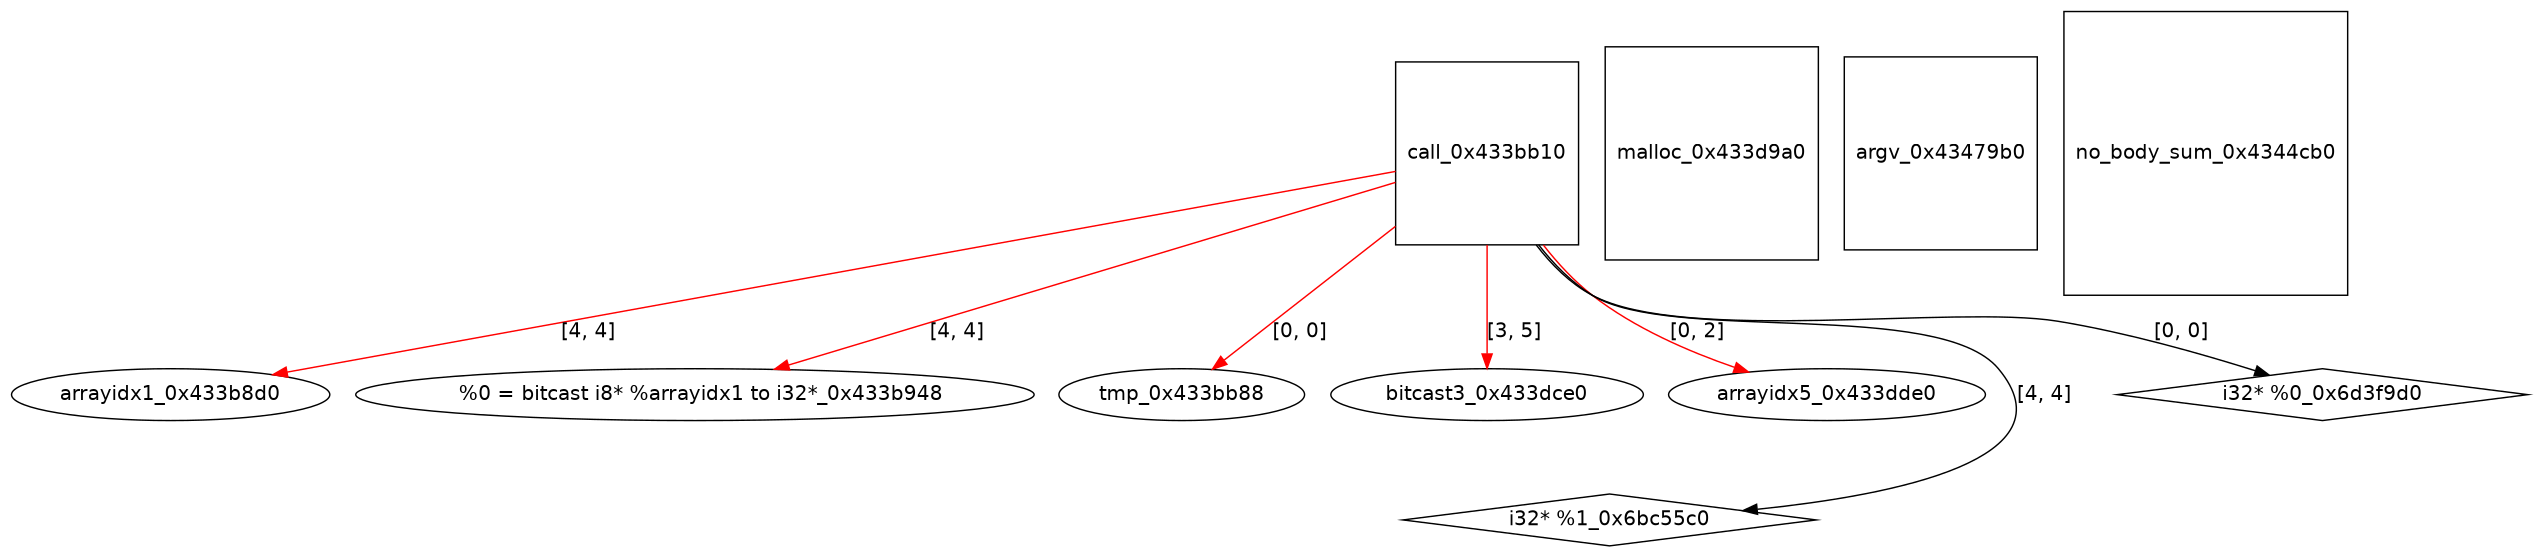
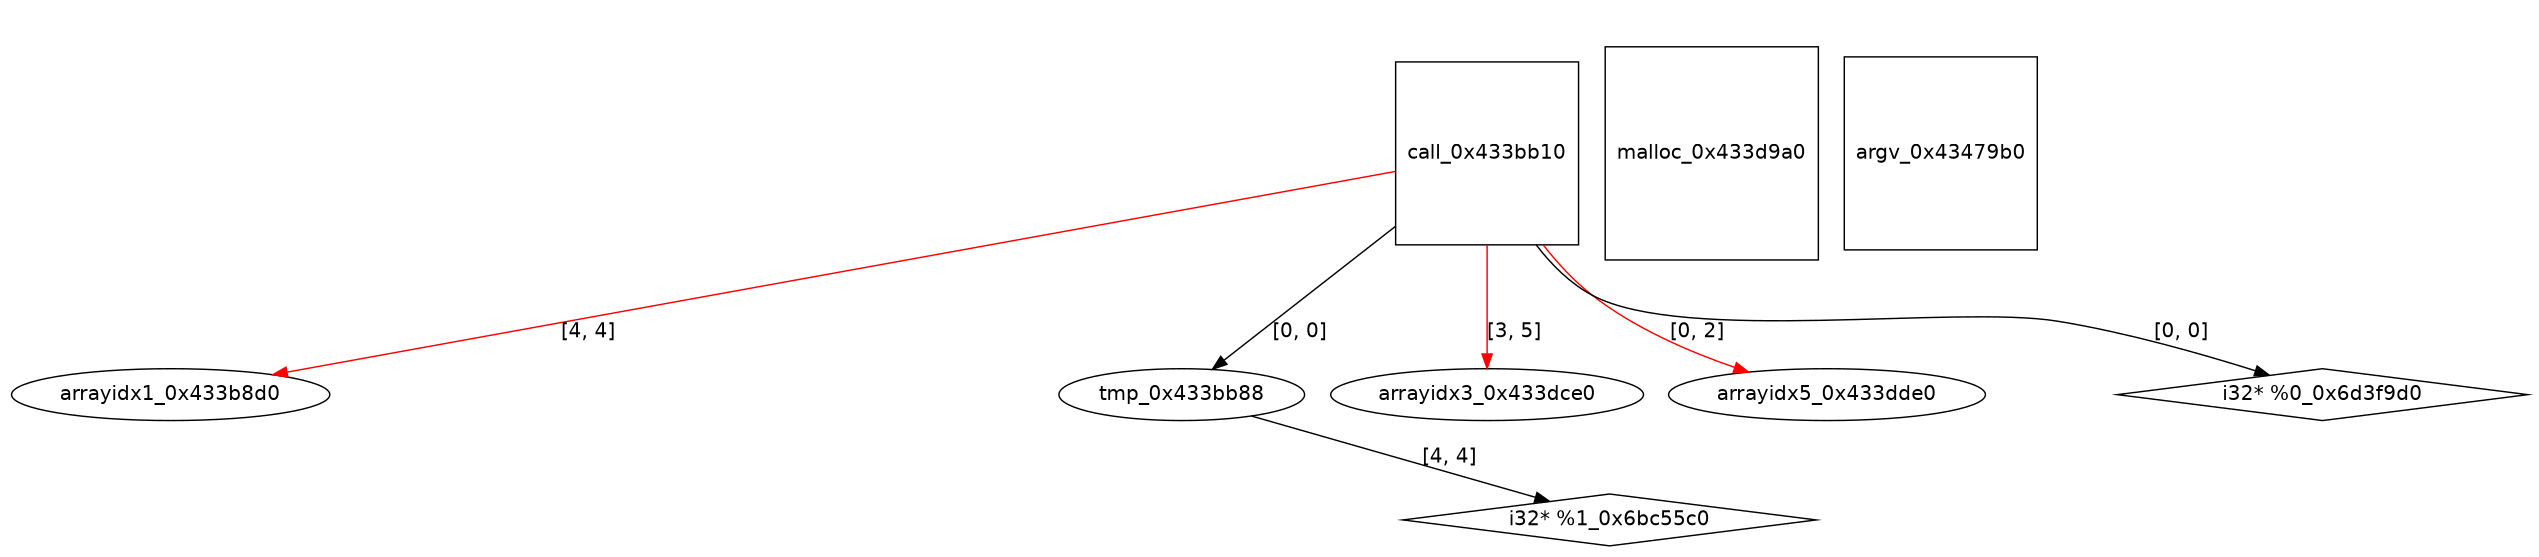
(2206, 153) -> none
(1310, 293) -> (1310, 293)
(1929, 336) -> (1394, 457)
(695, 395) -> none
(1487, 395) -> (1487, 395)
